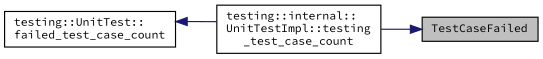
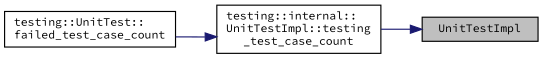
(202, 22) -> (190, 37)
(480, 29) -> (480, 29)
